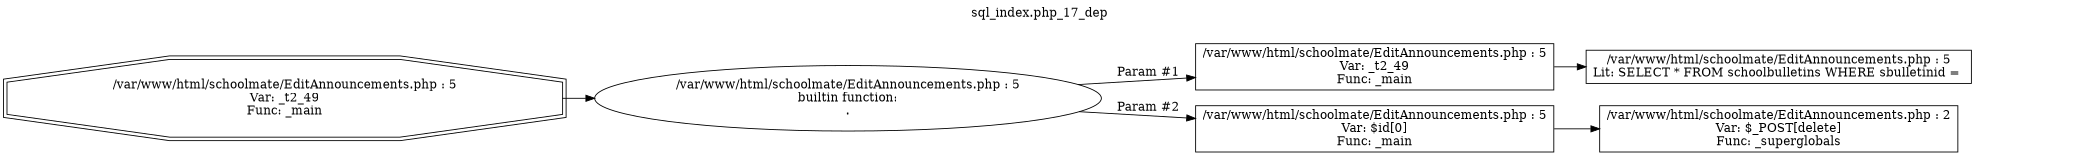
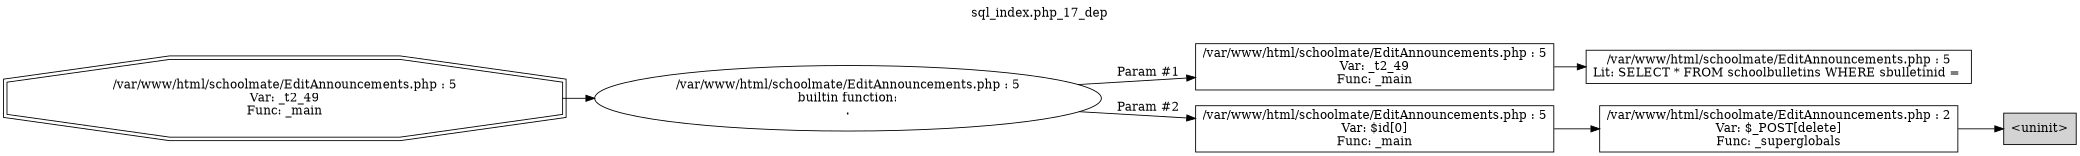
none -> (2040, 129)
